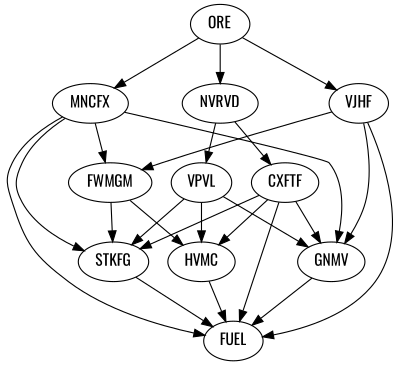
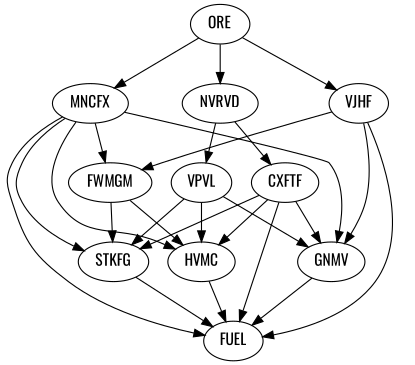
none -> (68, 214)
